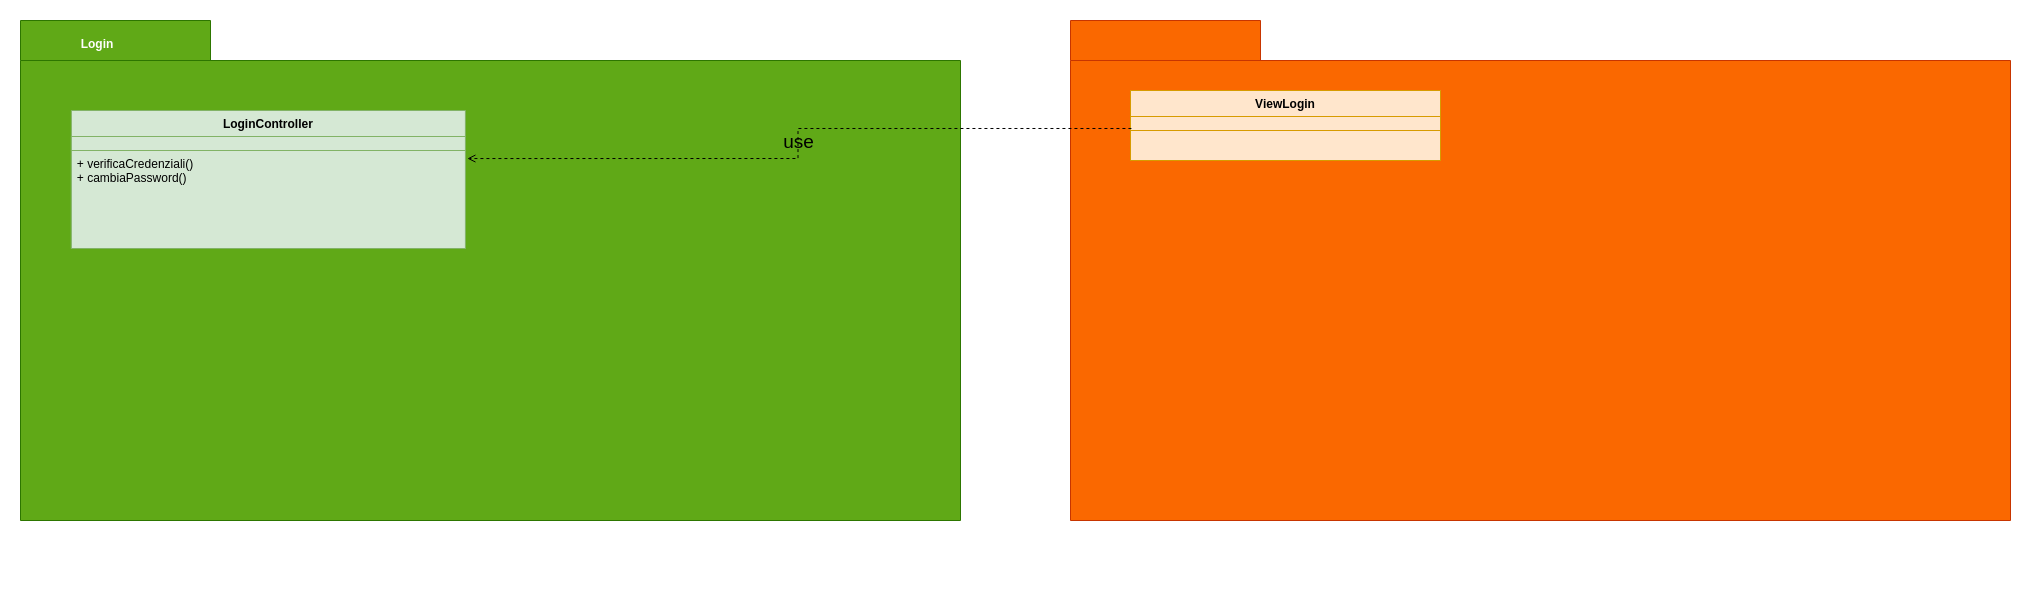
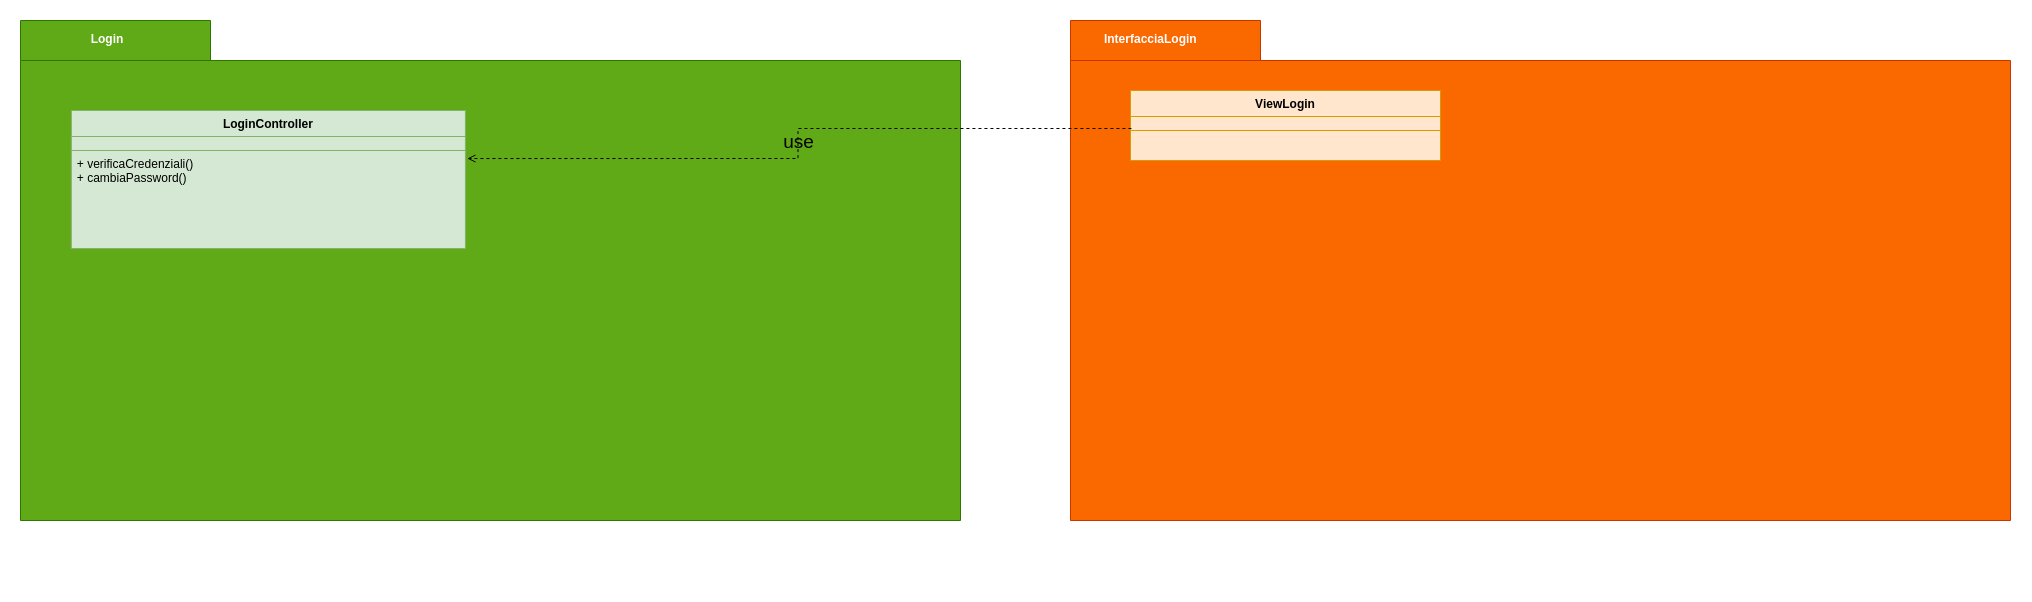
none -> (1157, 38)
(97, 43) -> (107, 38)
